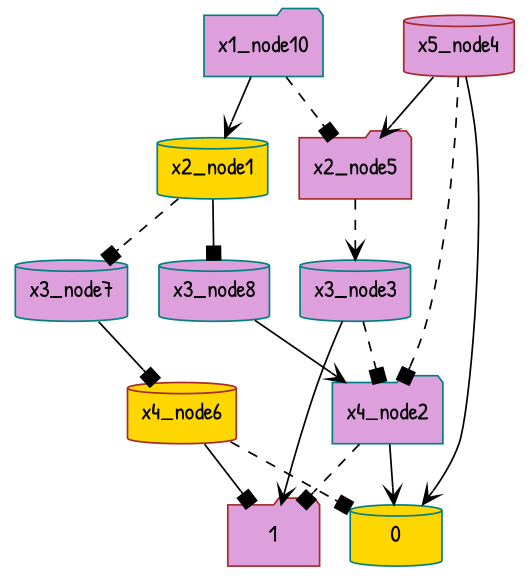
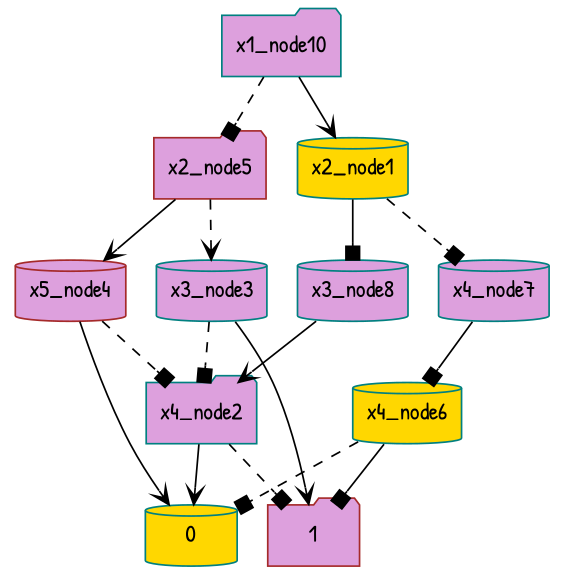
(413, 101) -> (146, 224)
(71, 291) -> (494, 291)
(182, 413) -> (407, 413)
